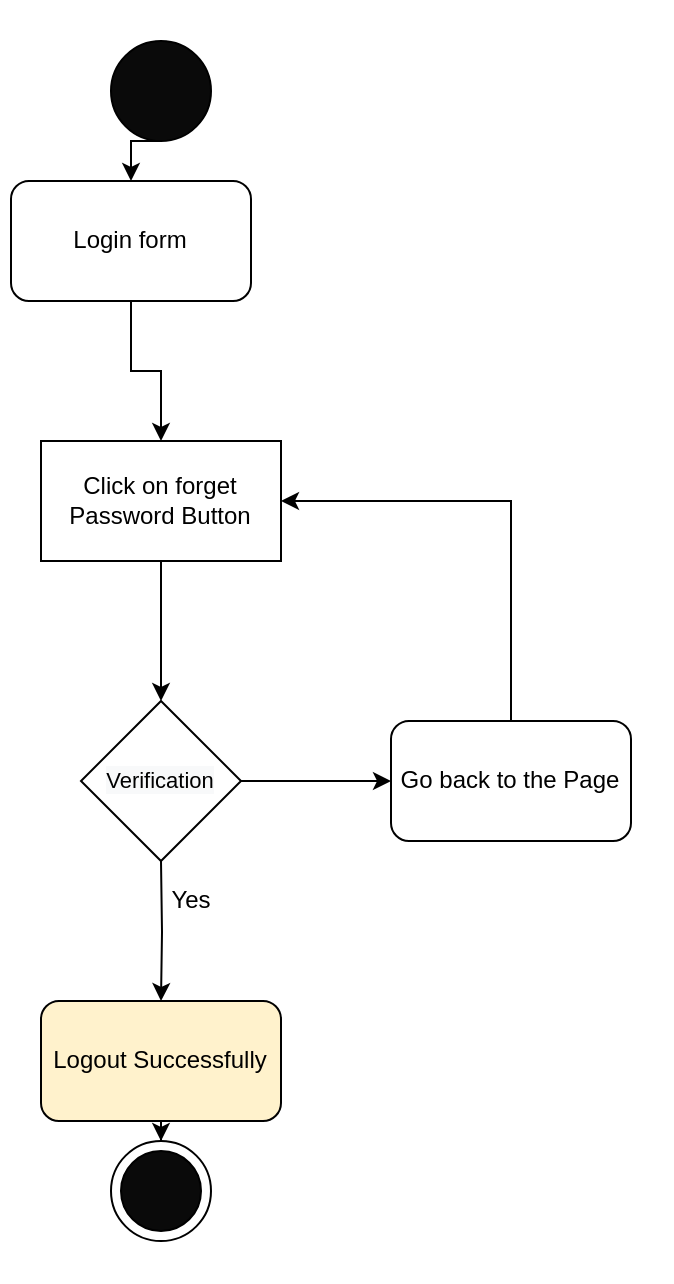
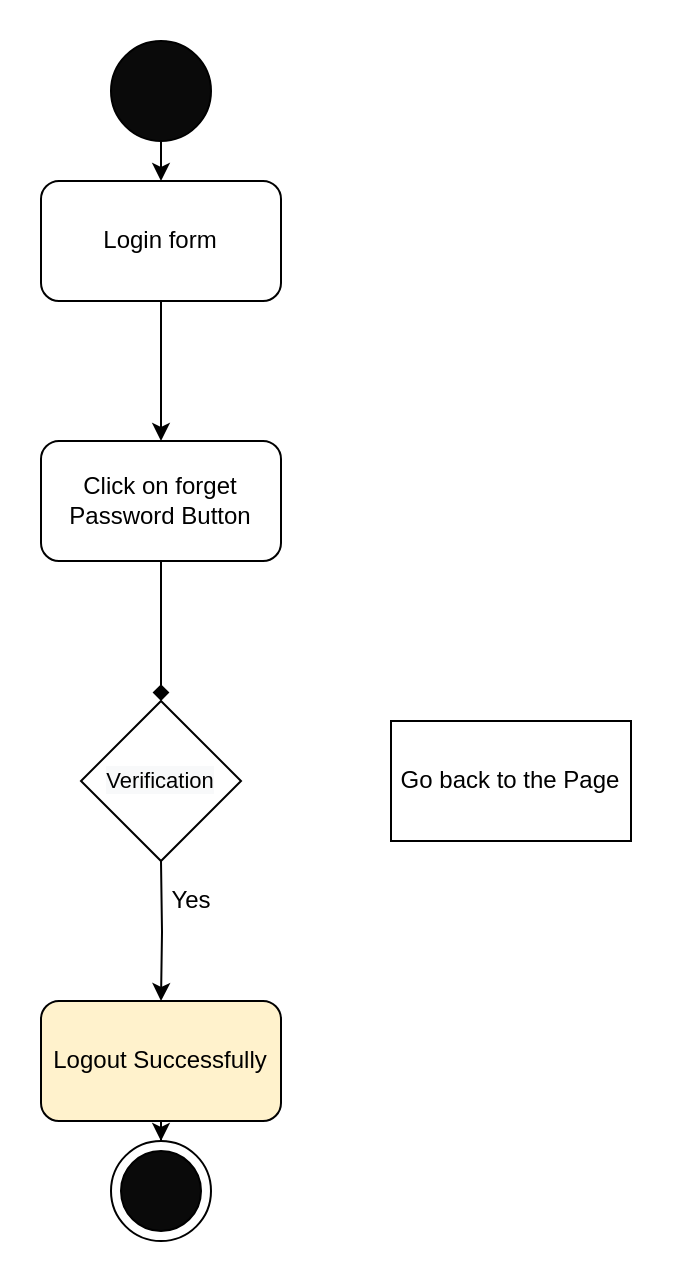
(131, 241) -> (161, 241)
(161, 501) -> (161, 501)
(511, 503) -> none
(161, 686) -> (161, 685)
(309, 781) -> none
(511, 781) -> (511, 781)
